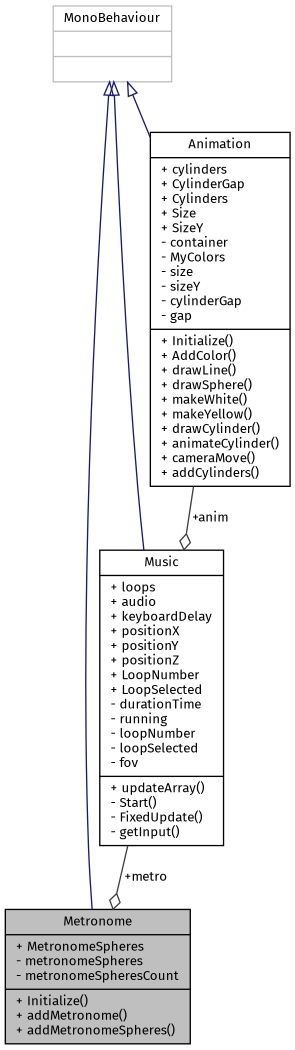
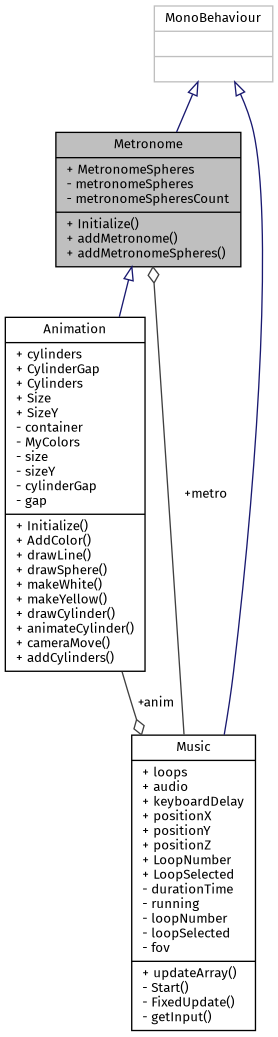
(142, 116) -> (124, 298)
